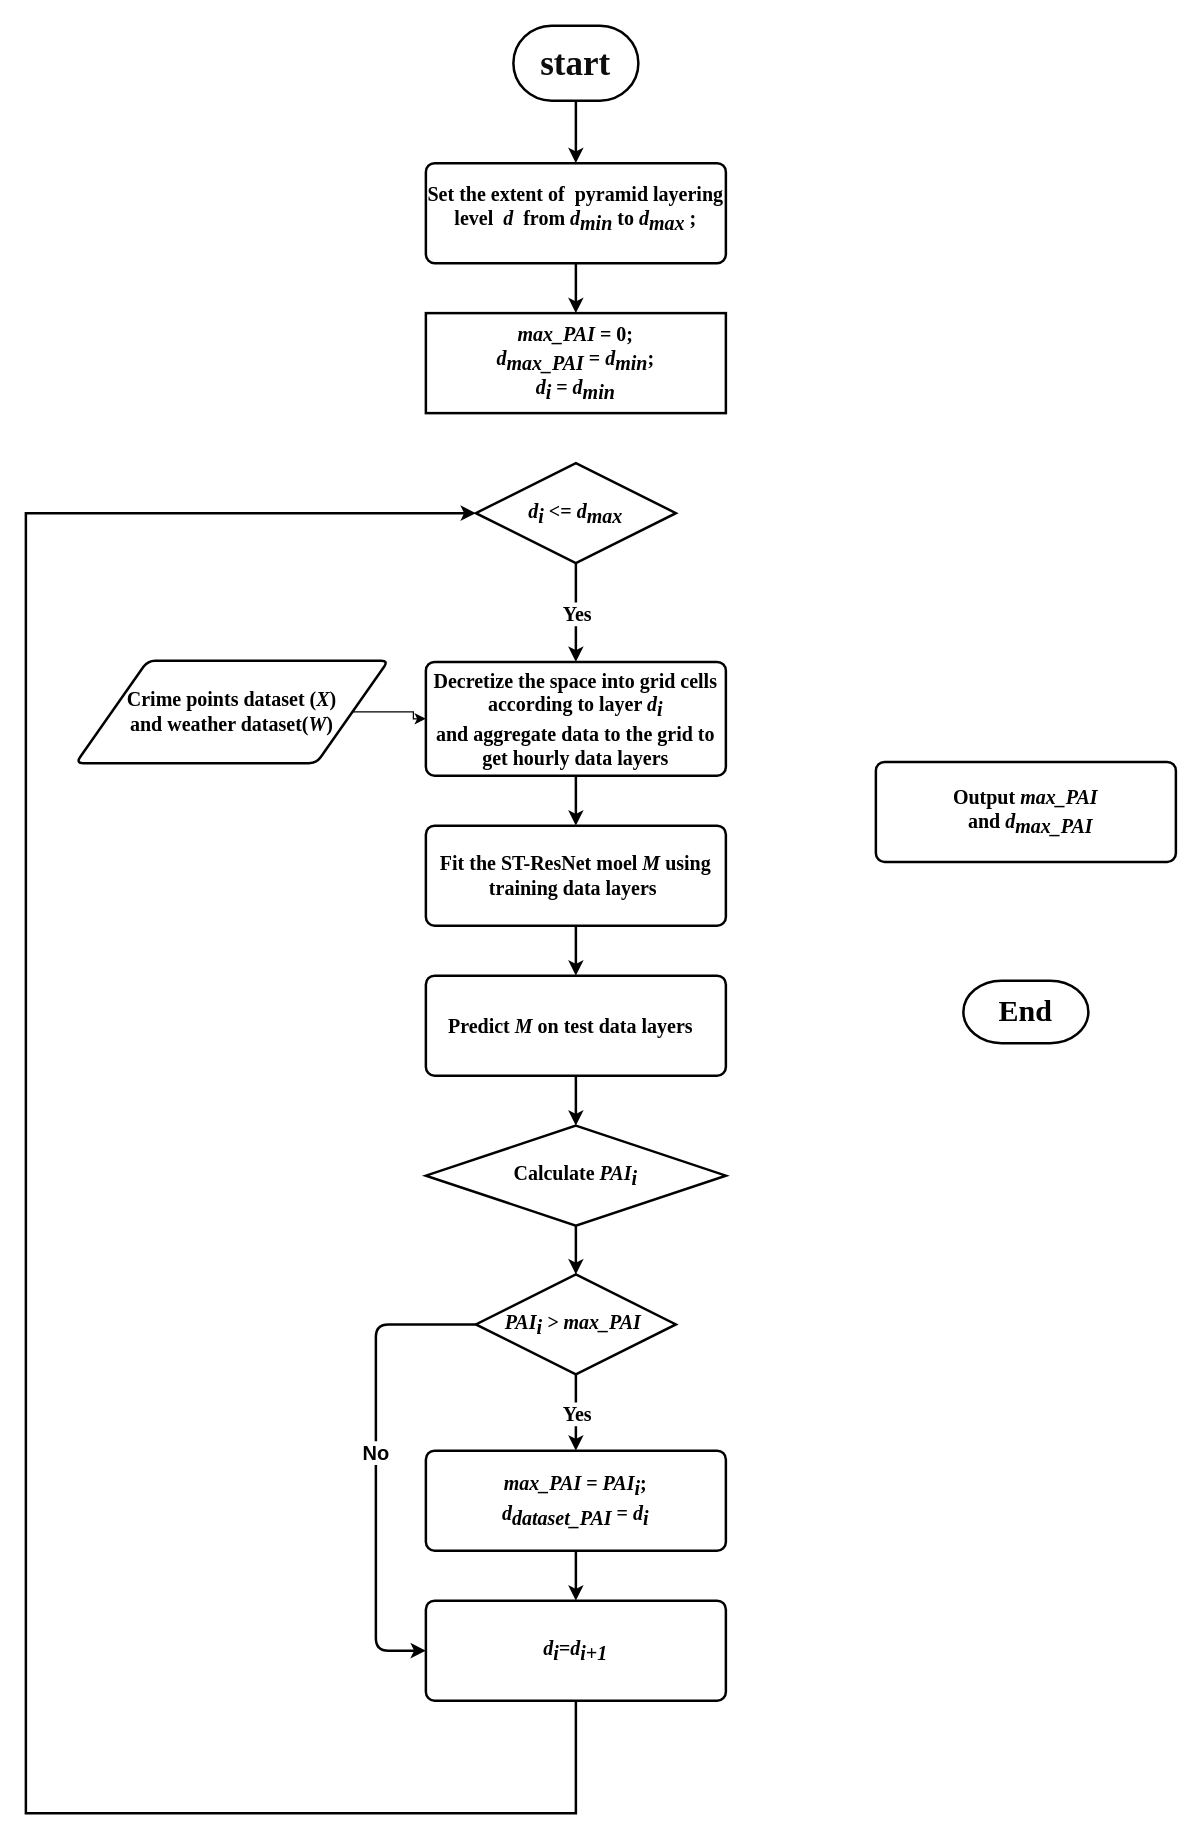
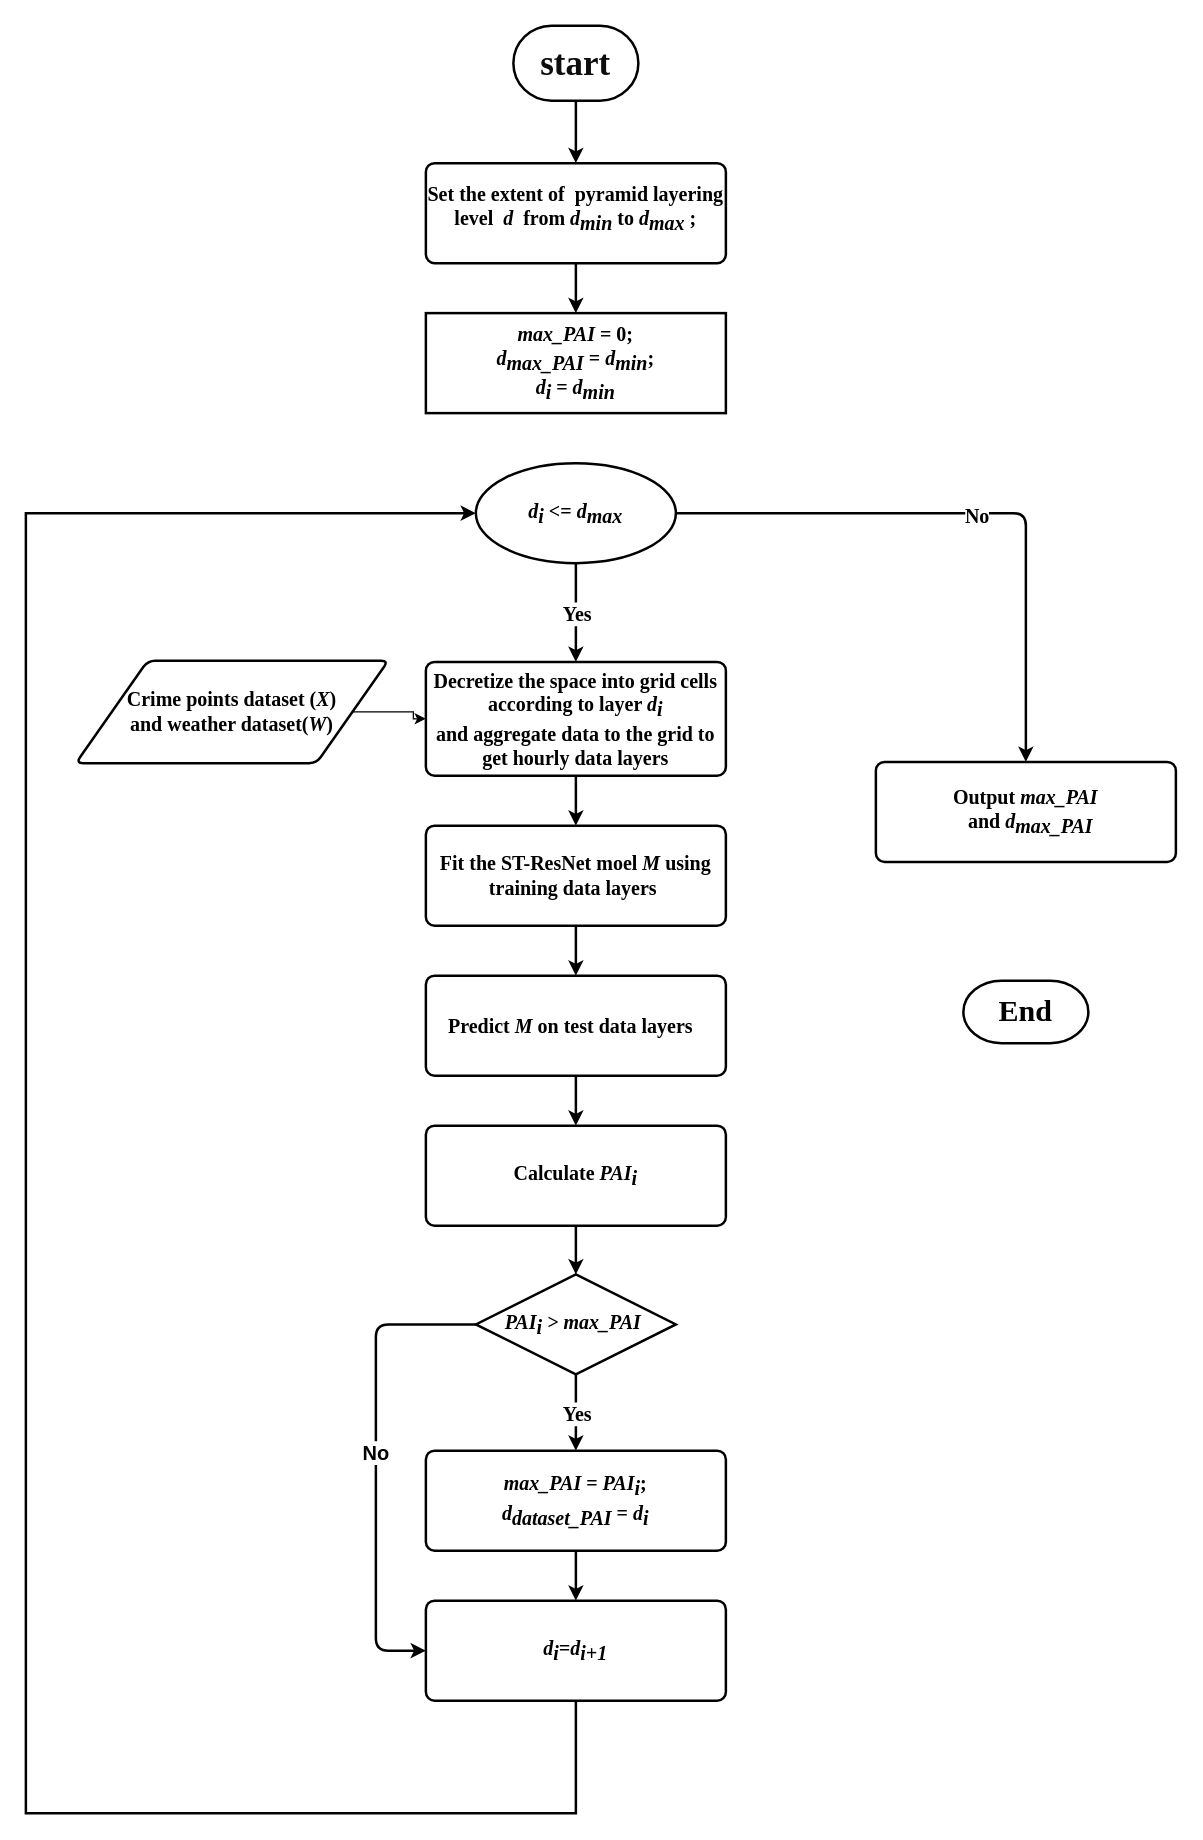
(576, 513) -> (576, 513)
none -> (964, 513)
(576, 1176) -> (576, 1176)
